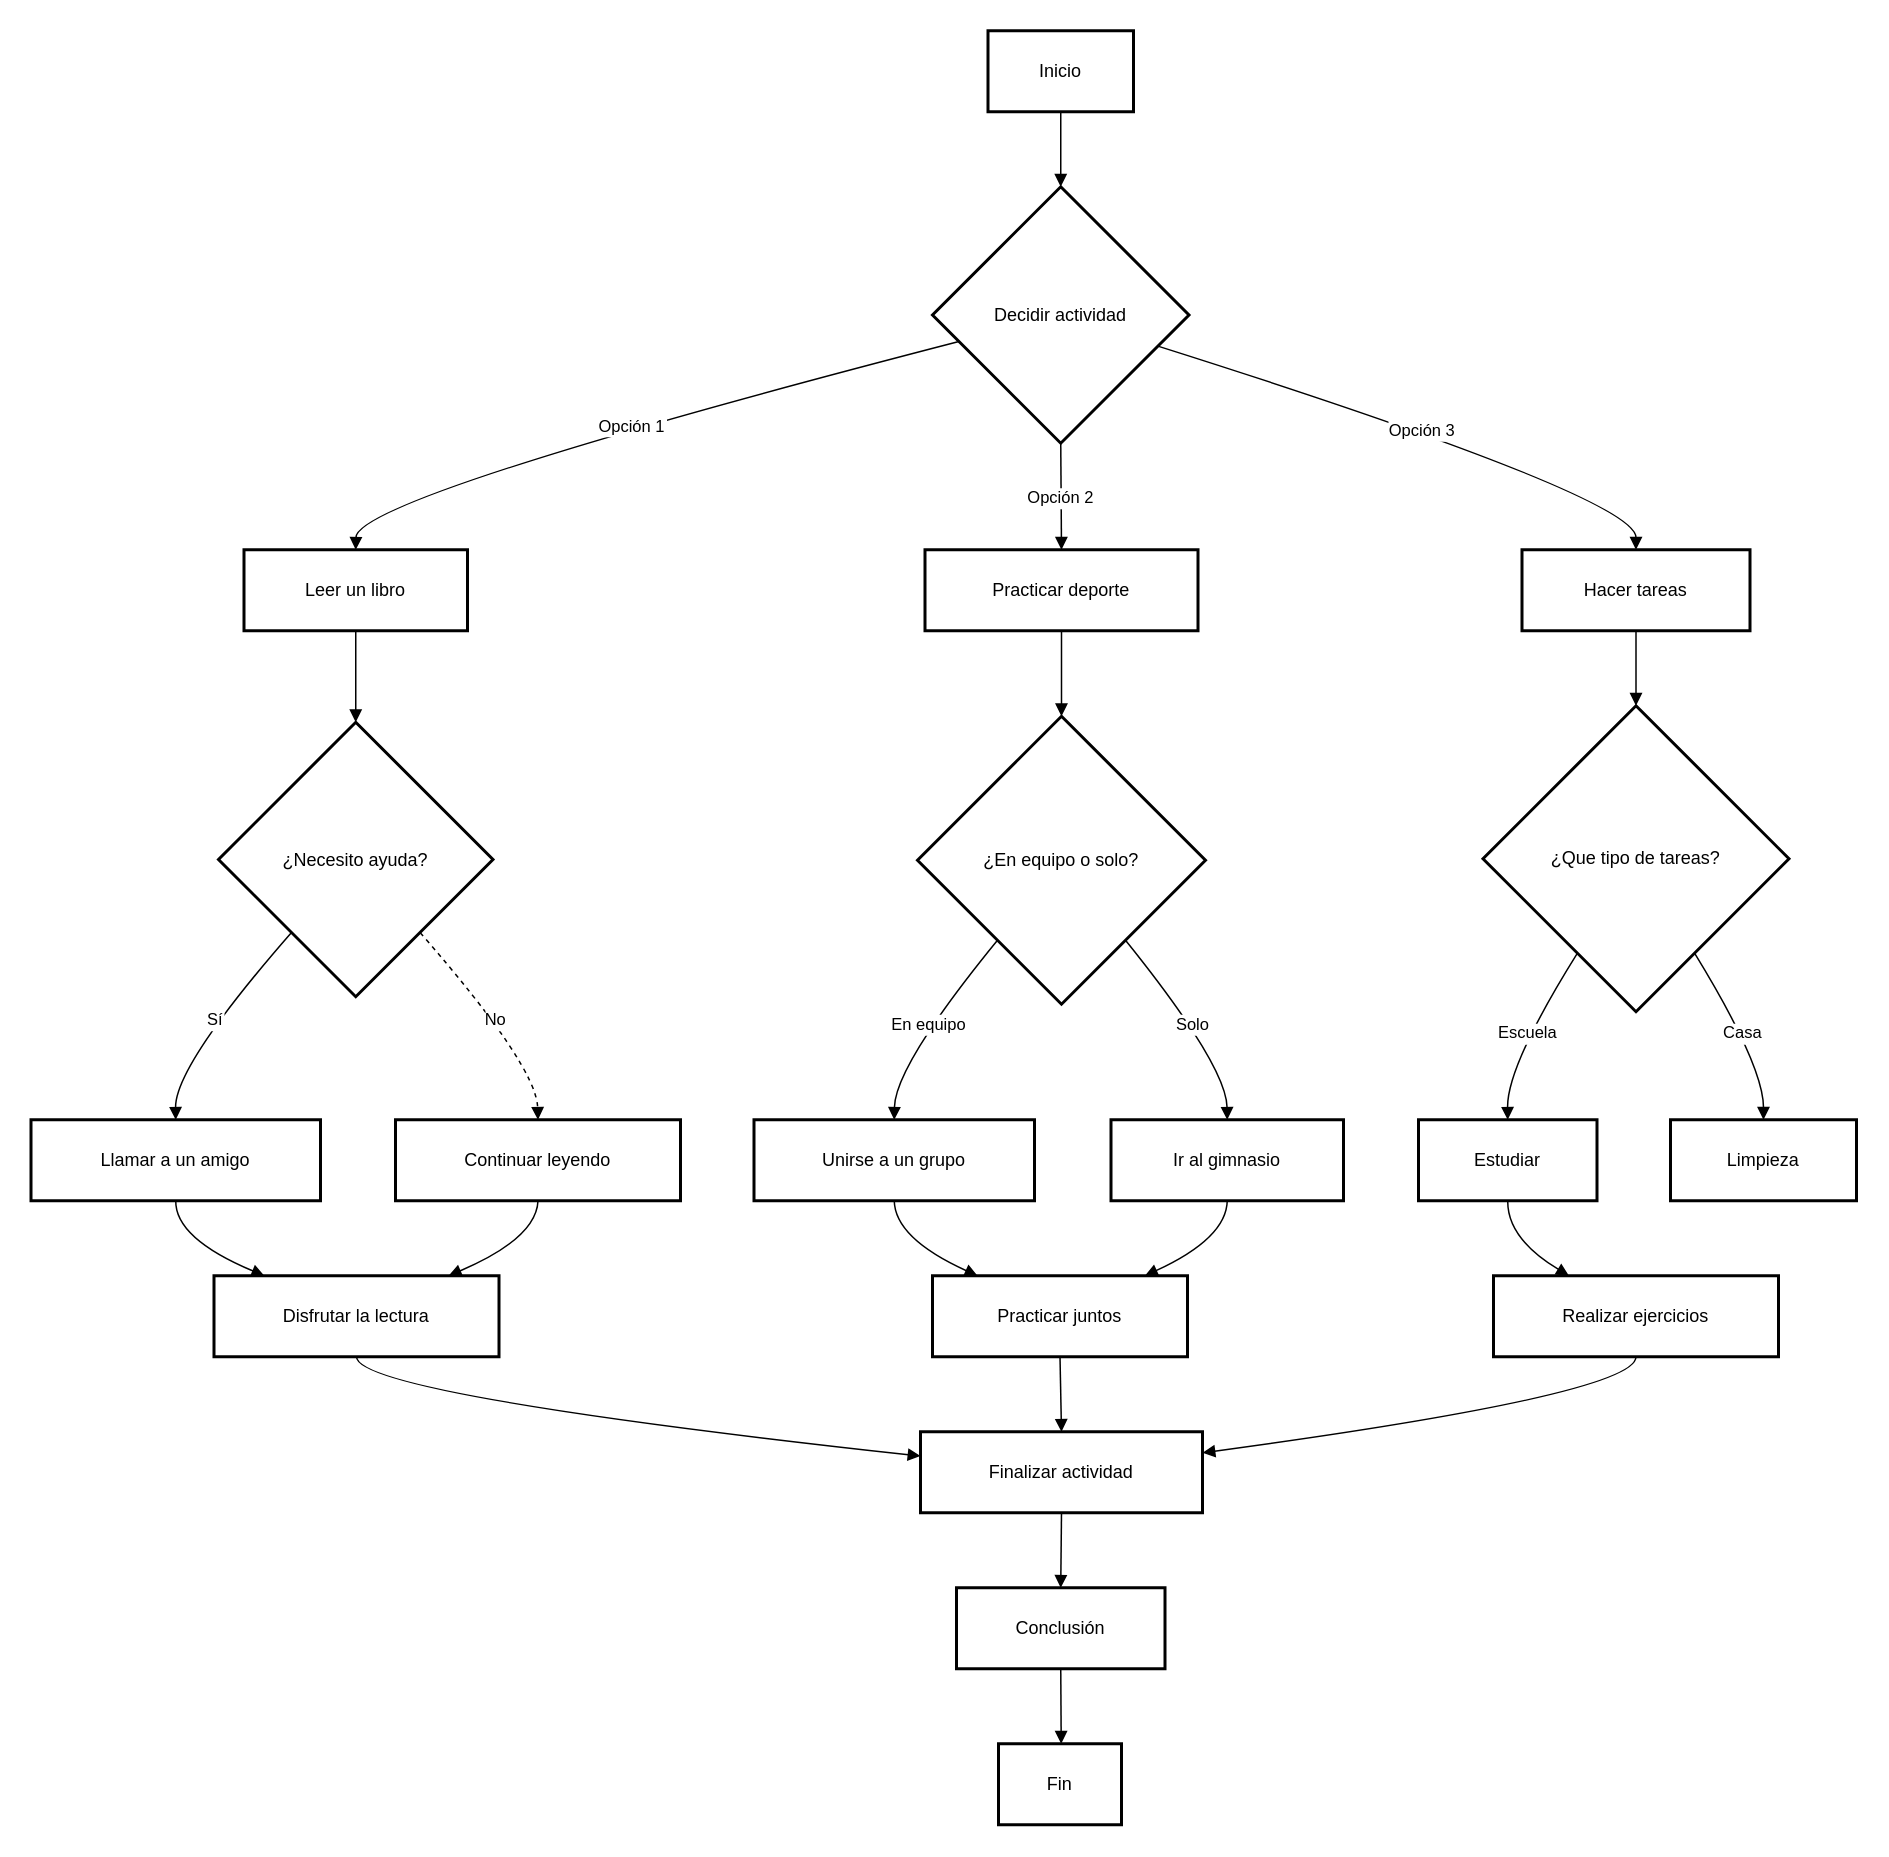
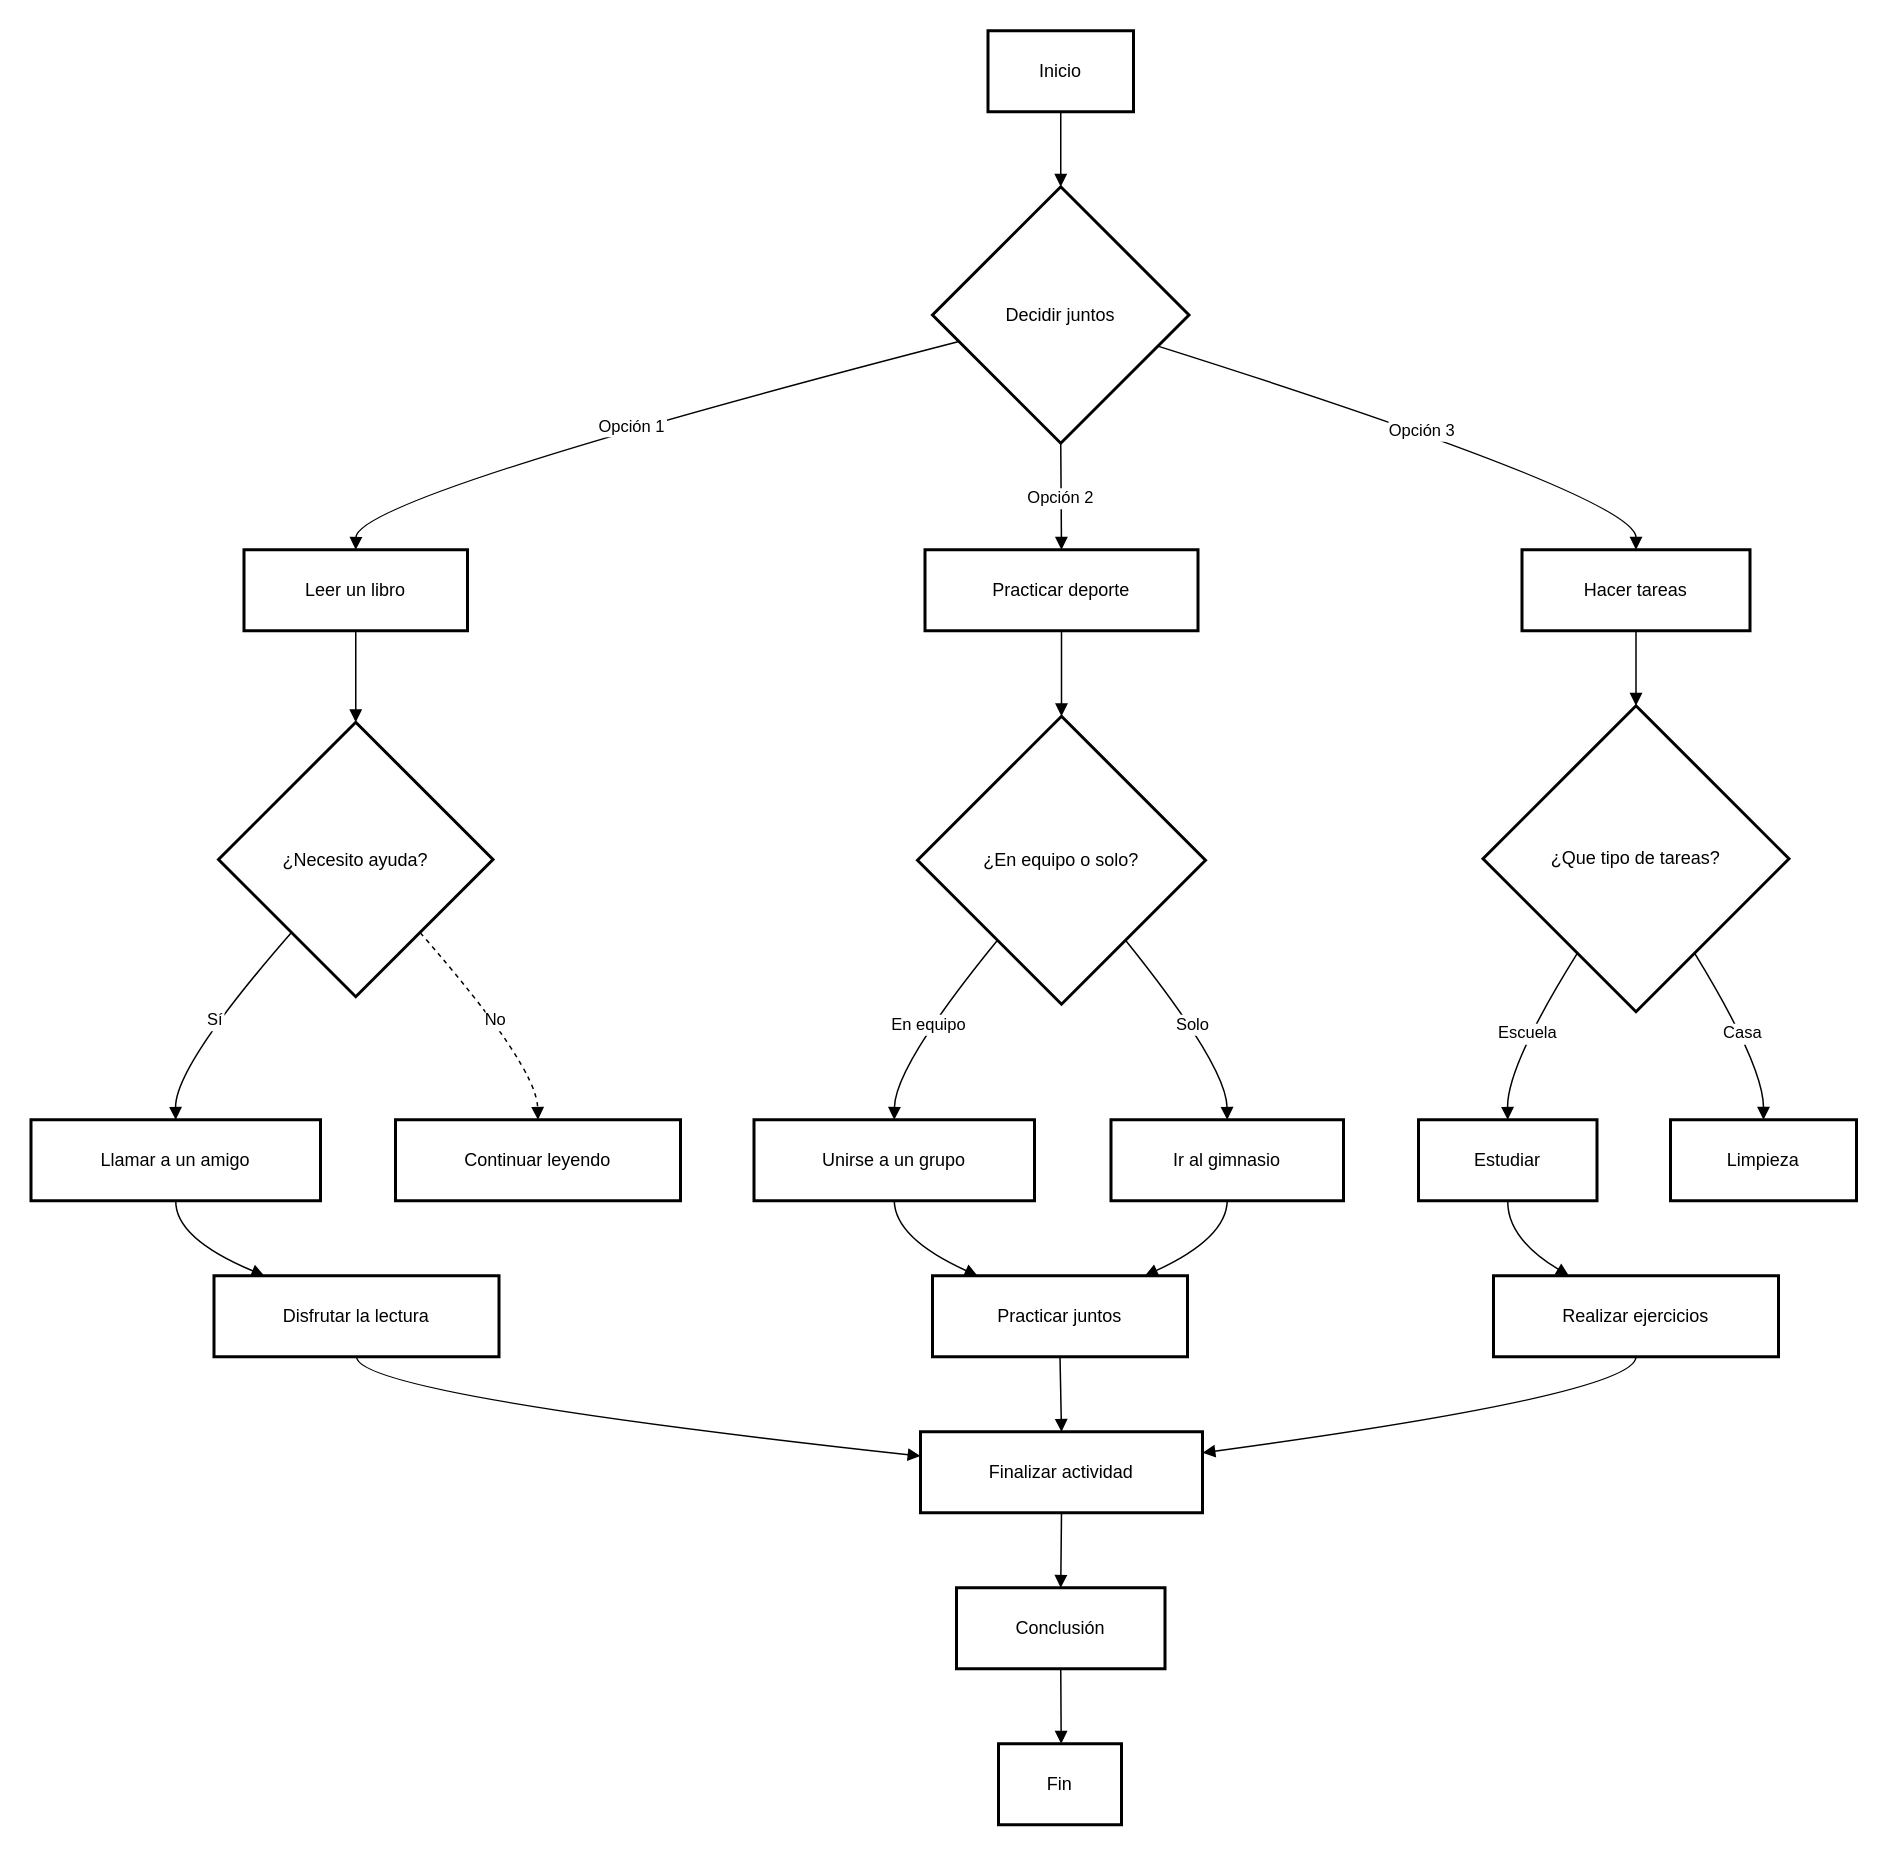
(1061, 316) -> (1061, 316)
(508, 1245) -> none
